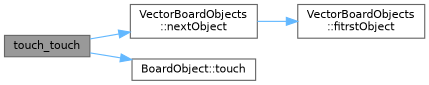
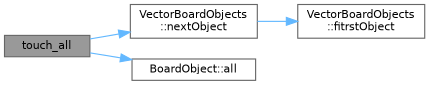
(47, 46) -> (47, 46)
(194, 70) -> (194, 70)
